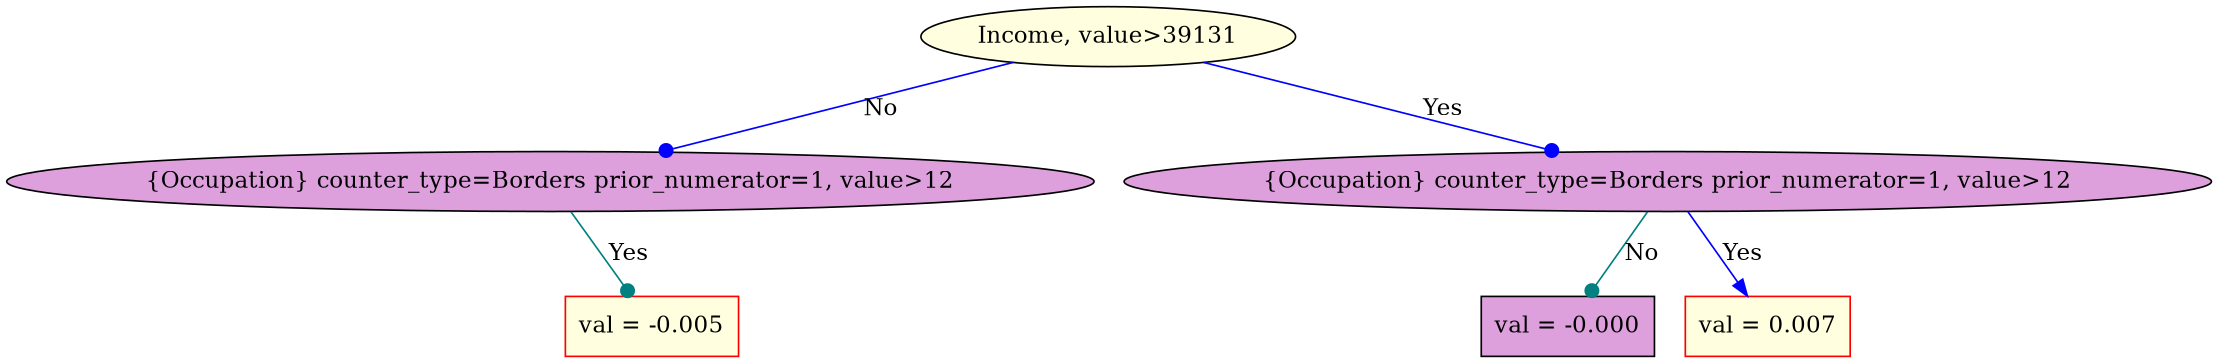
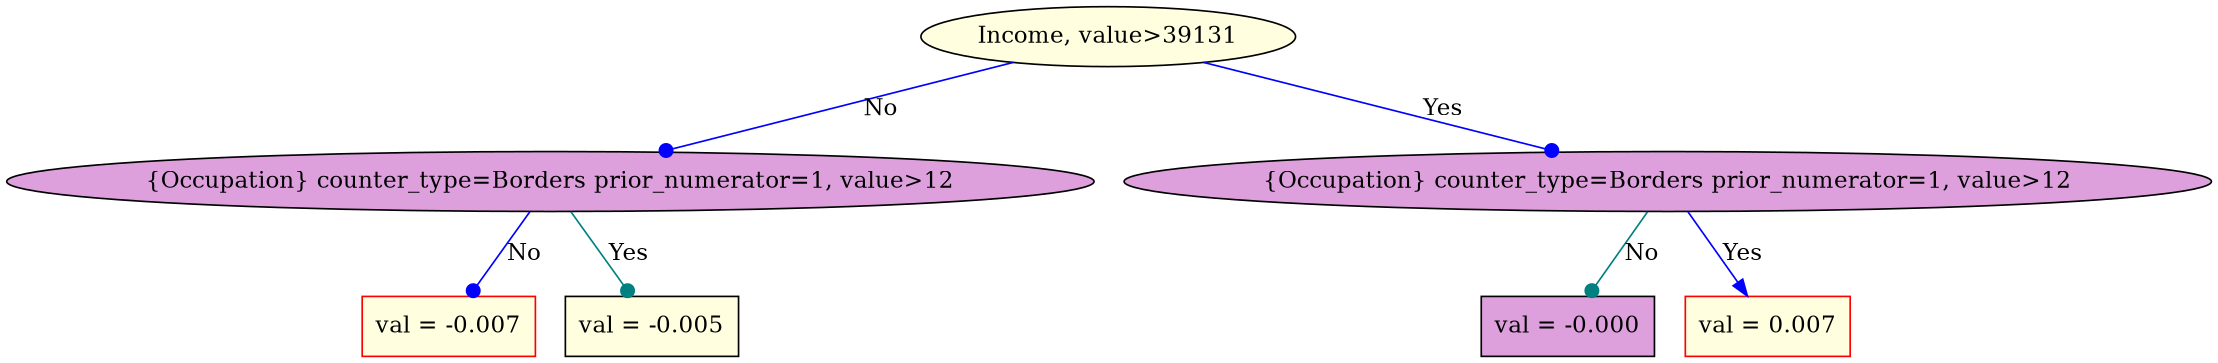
none -> (449, 326)
(652, 326) -> (652, 326)
